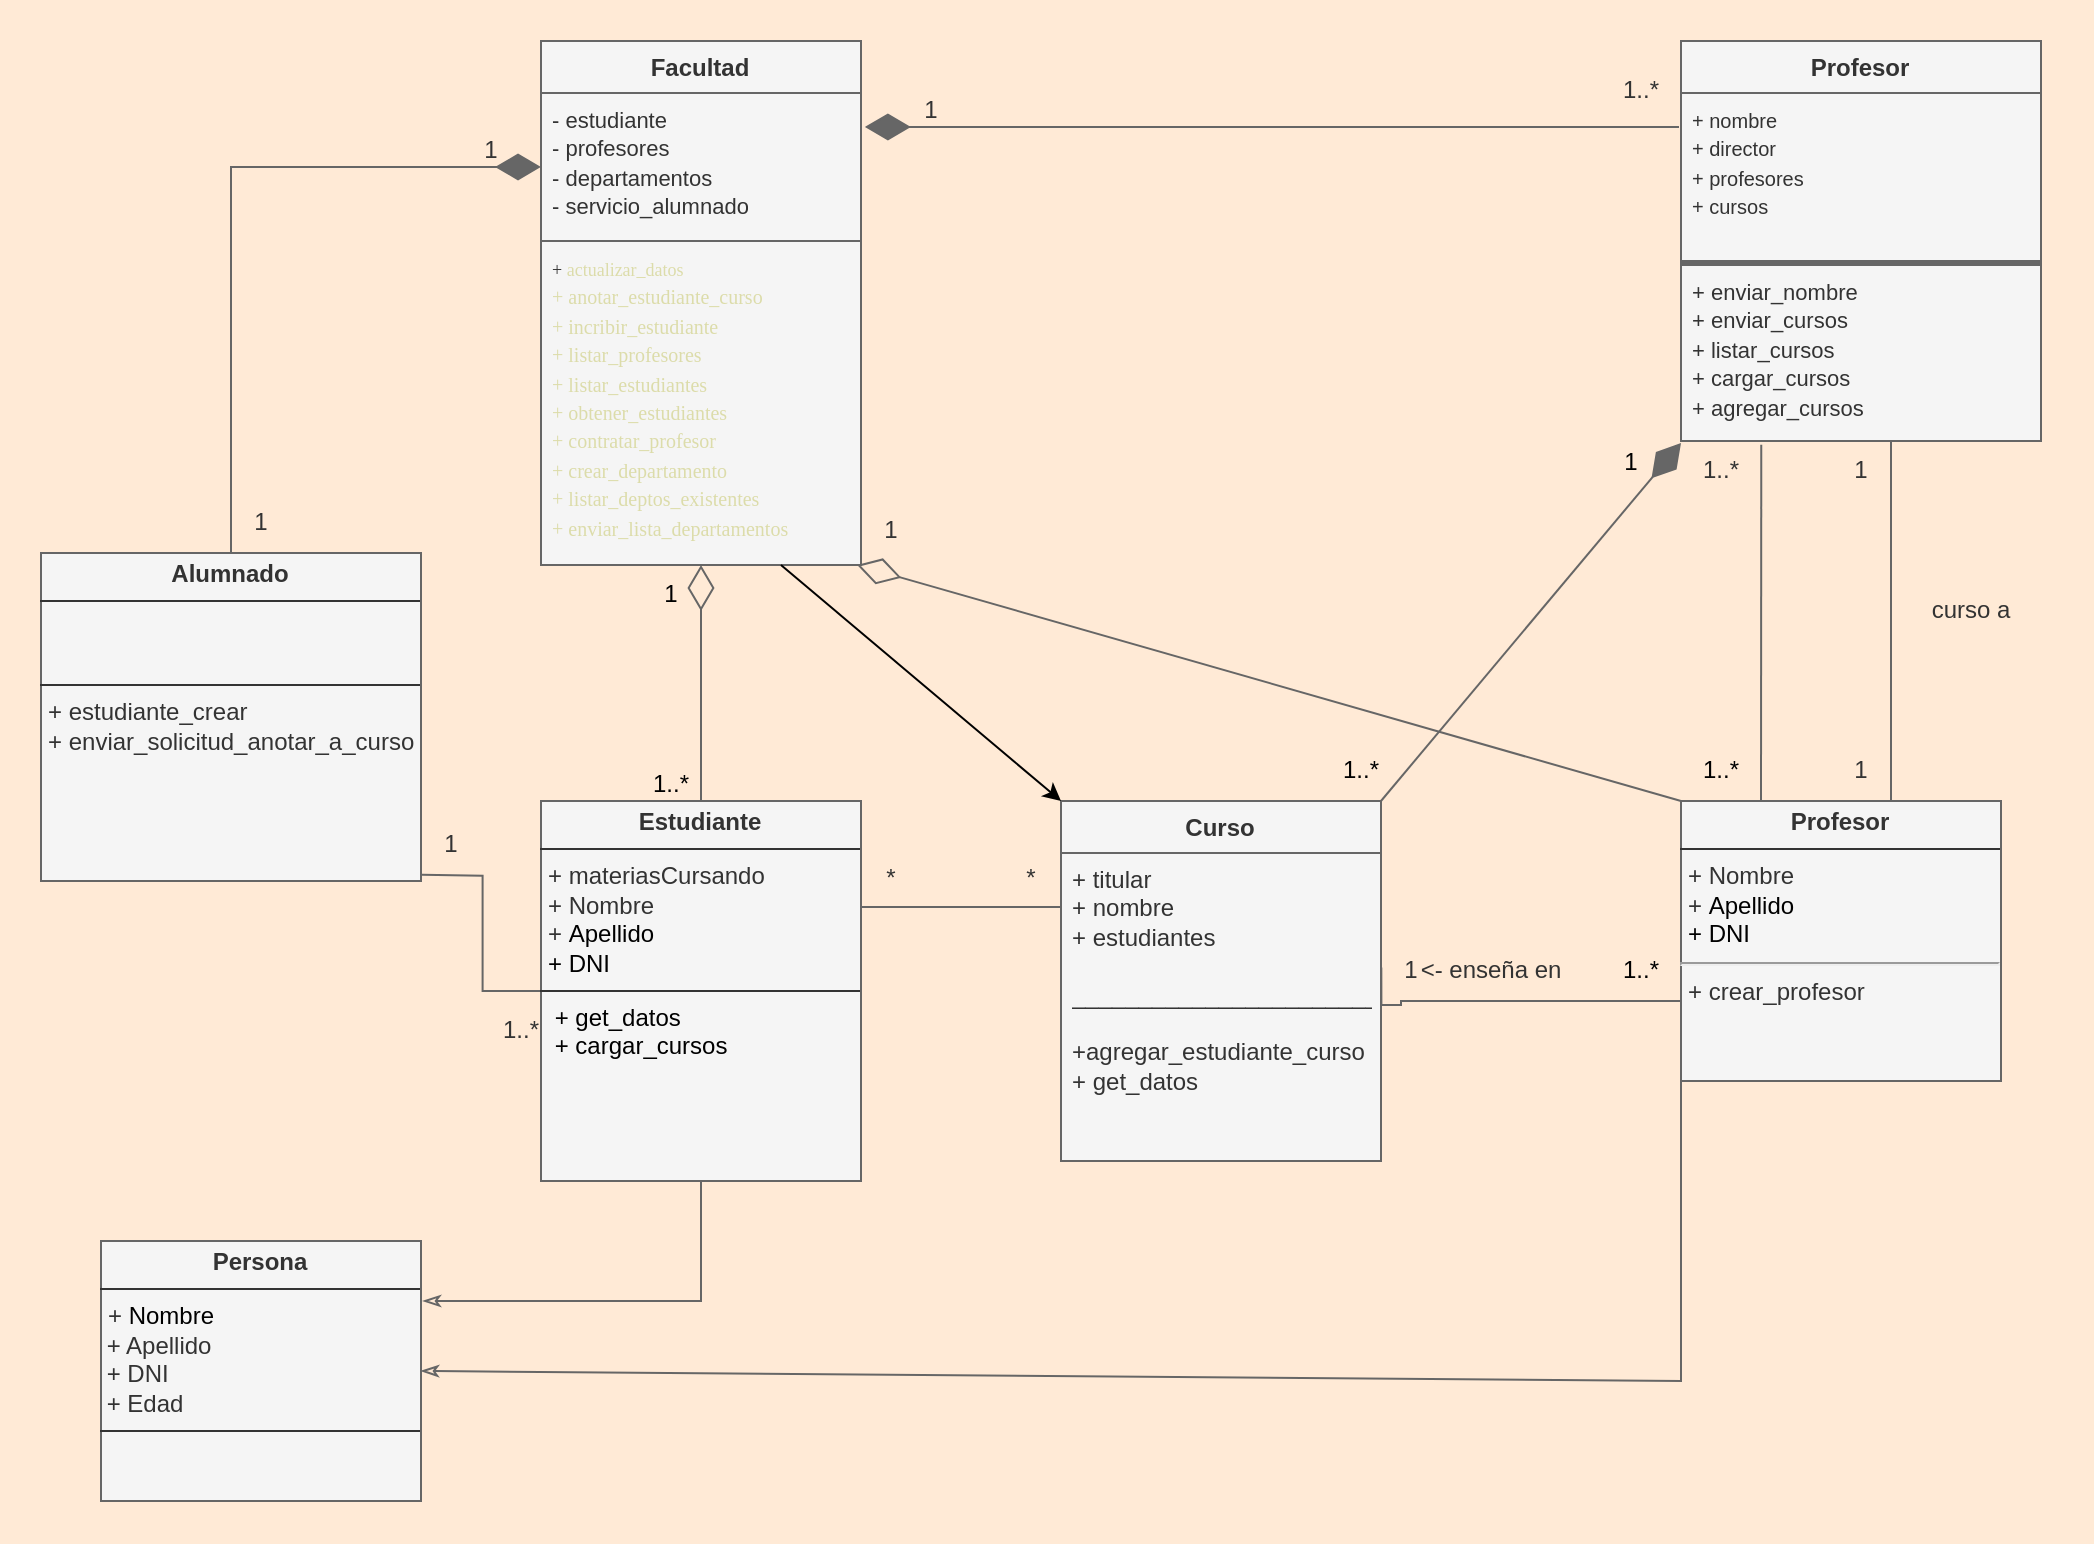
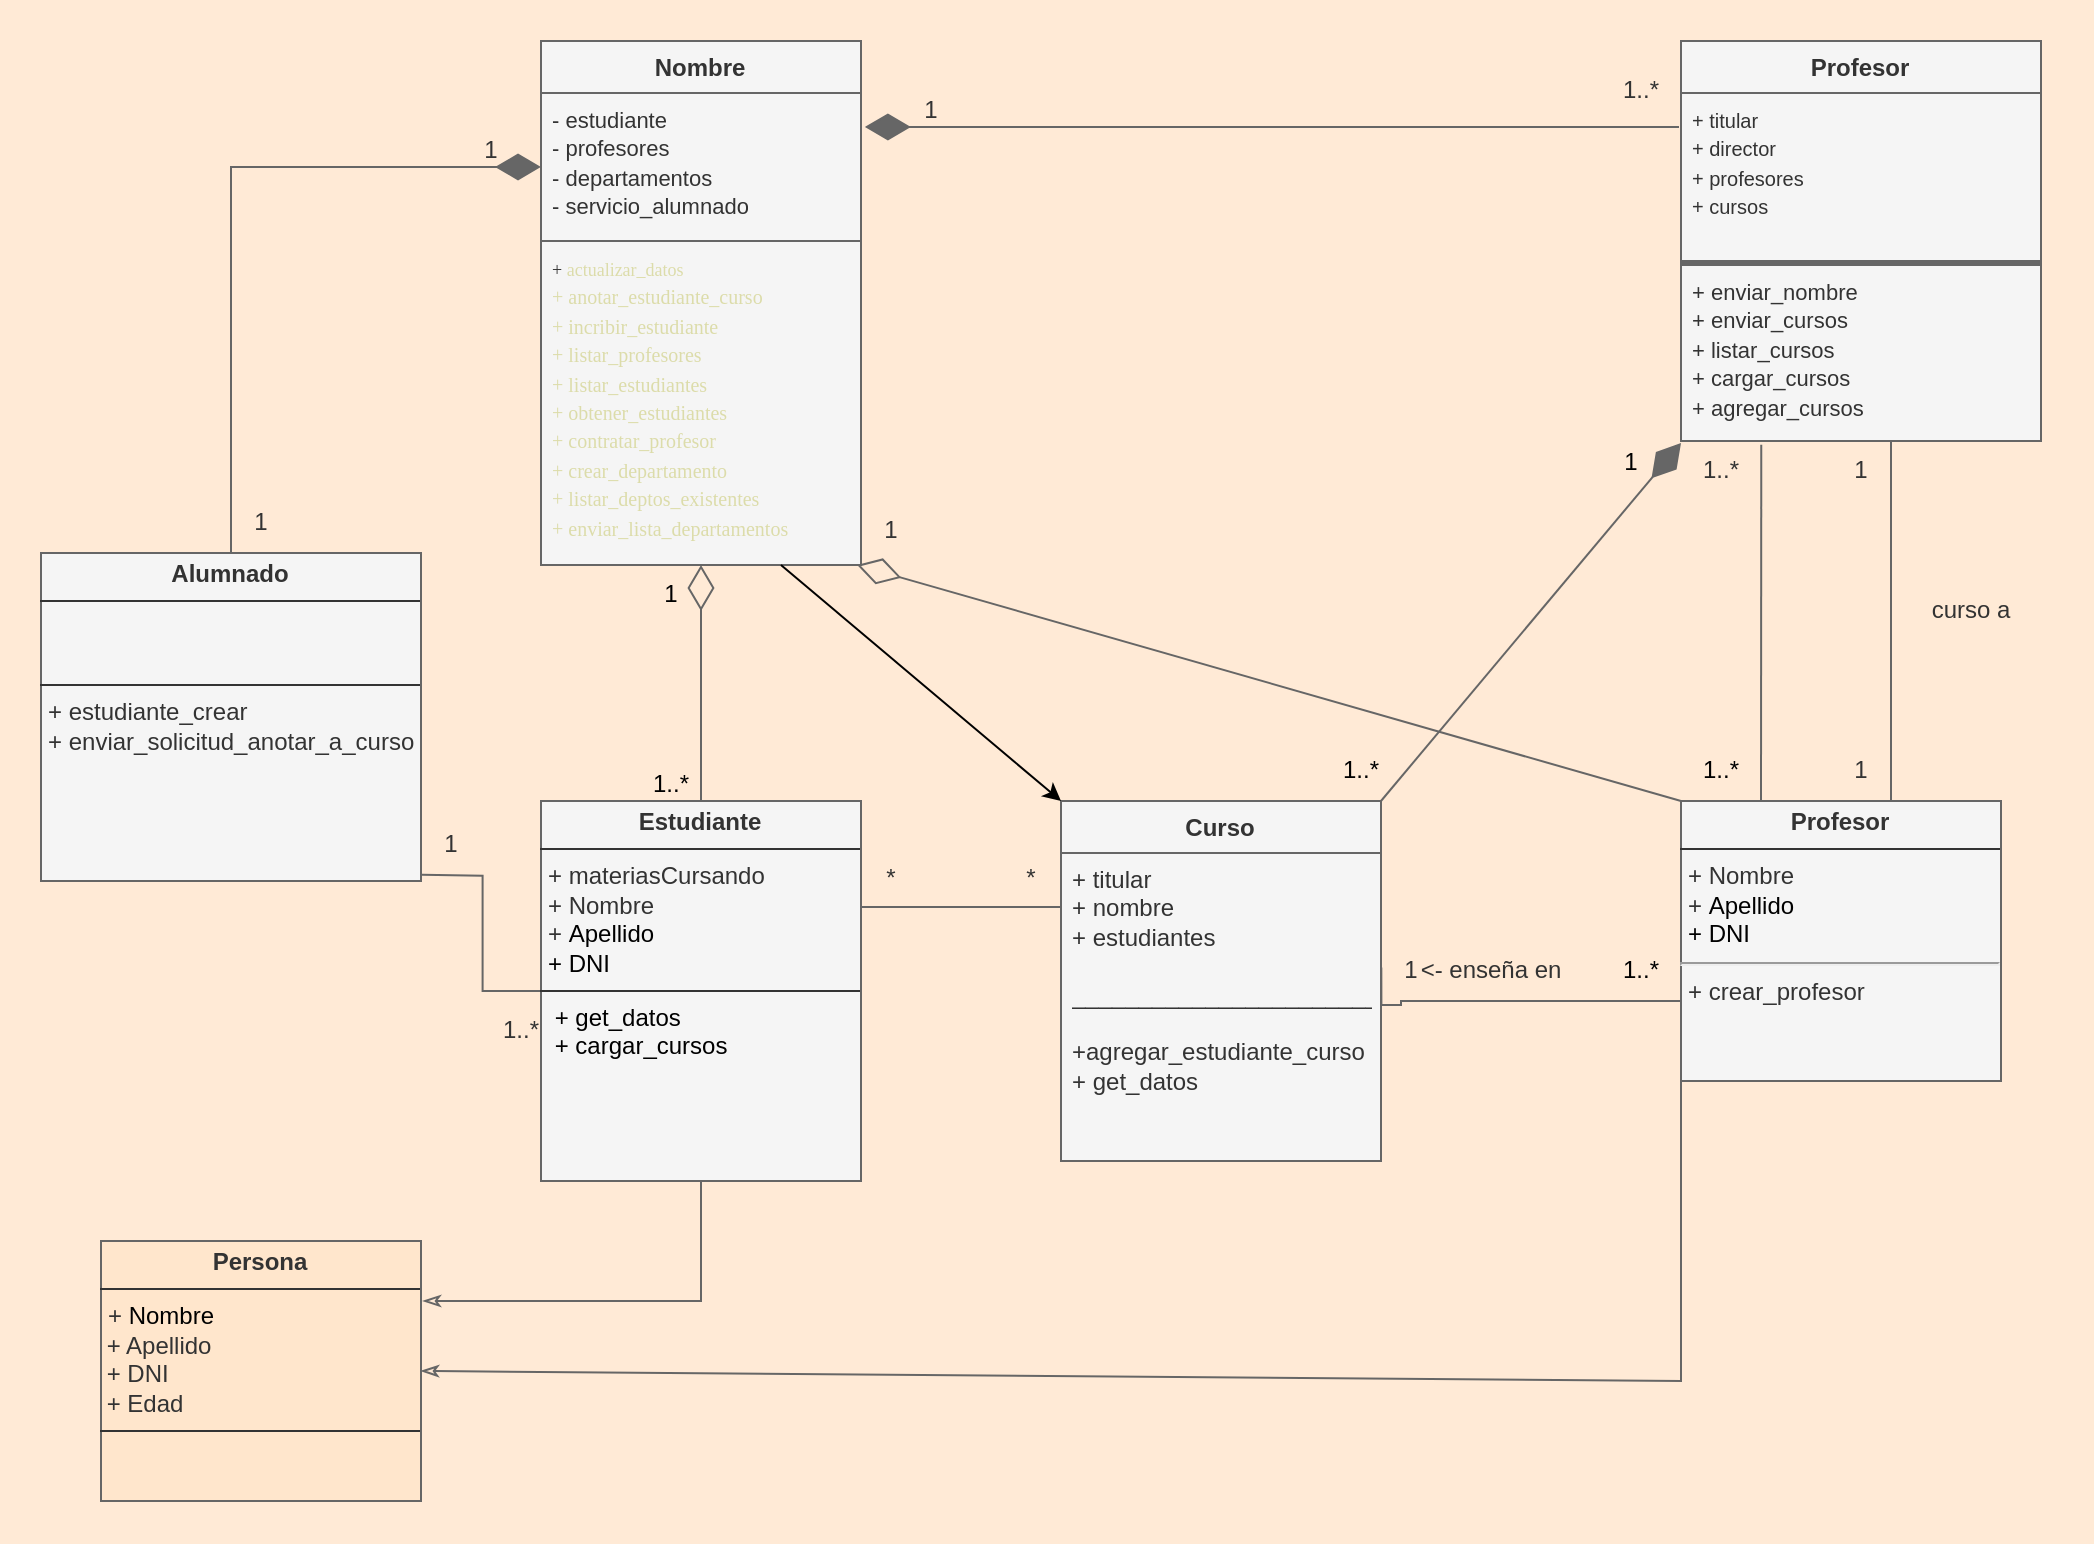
(701, 69) -> (701, 69)
(1771, 165) -> (1771, 165)
(261, 1371) -> (261, 1371)
